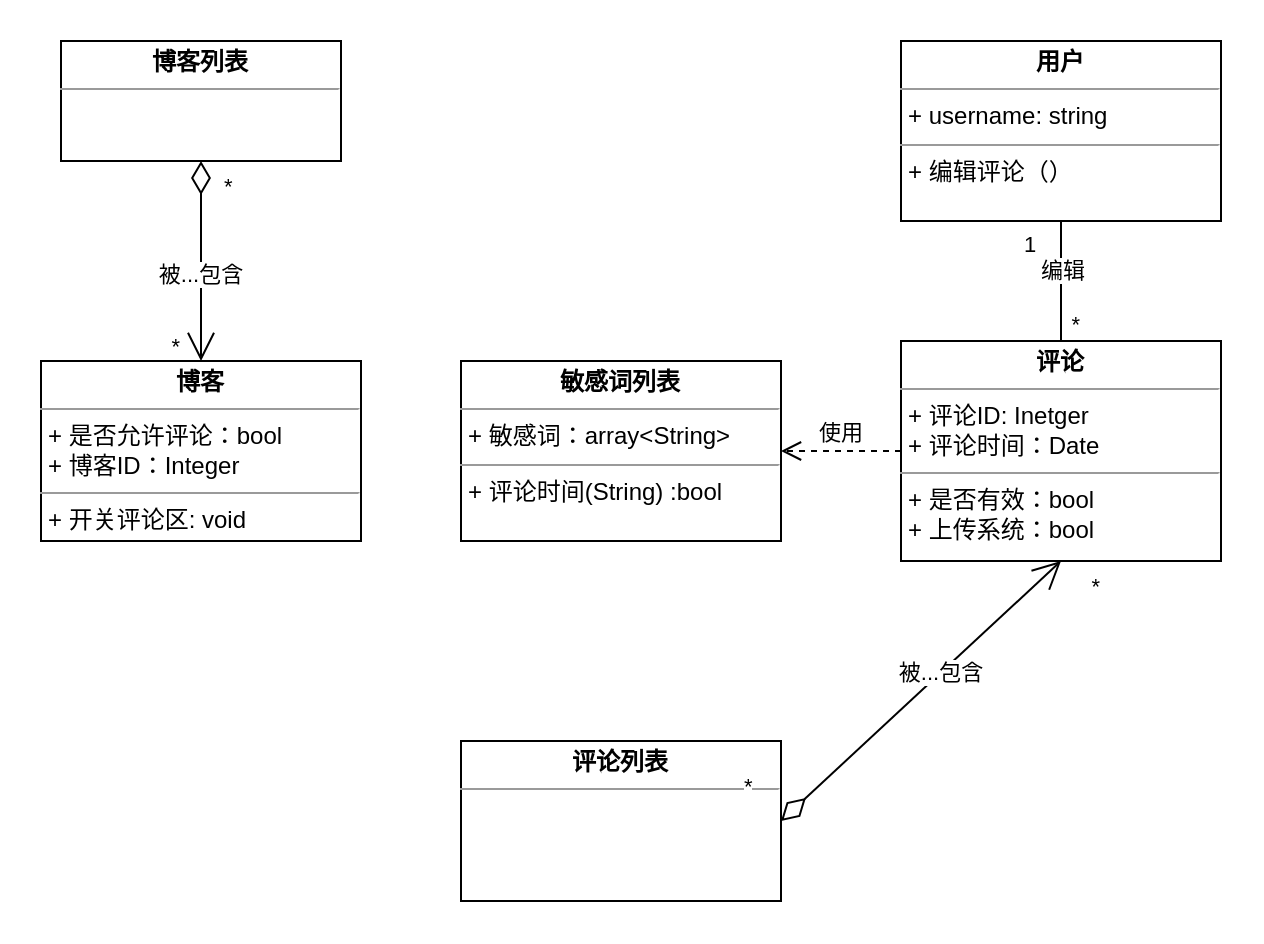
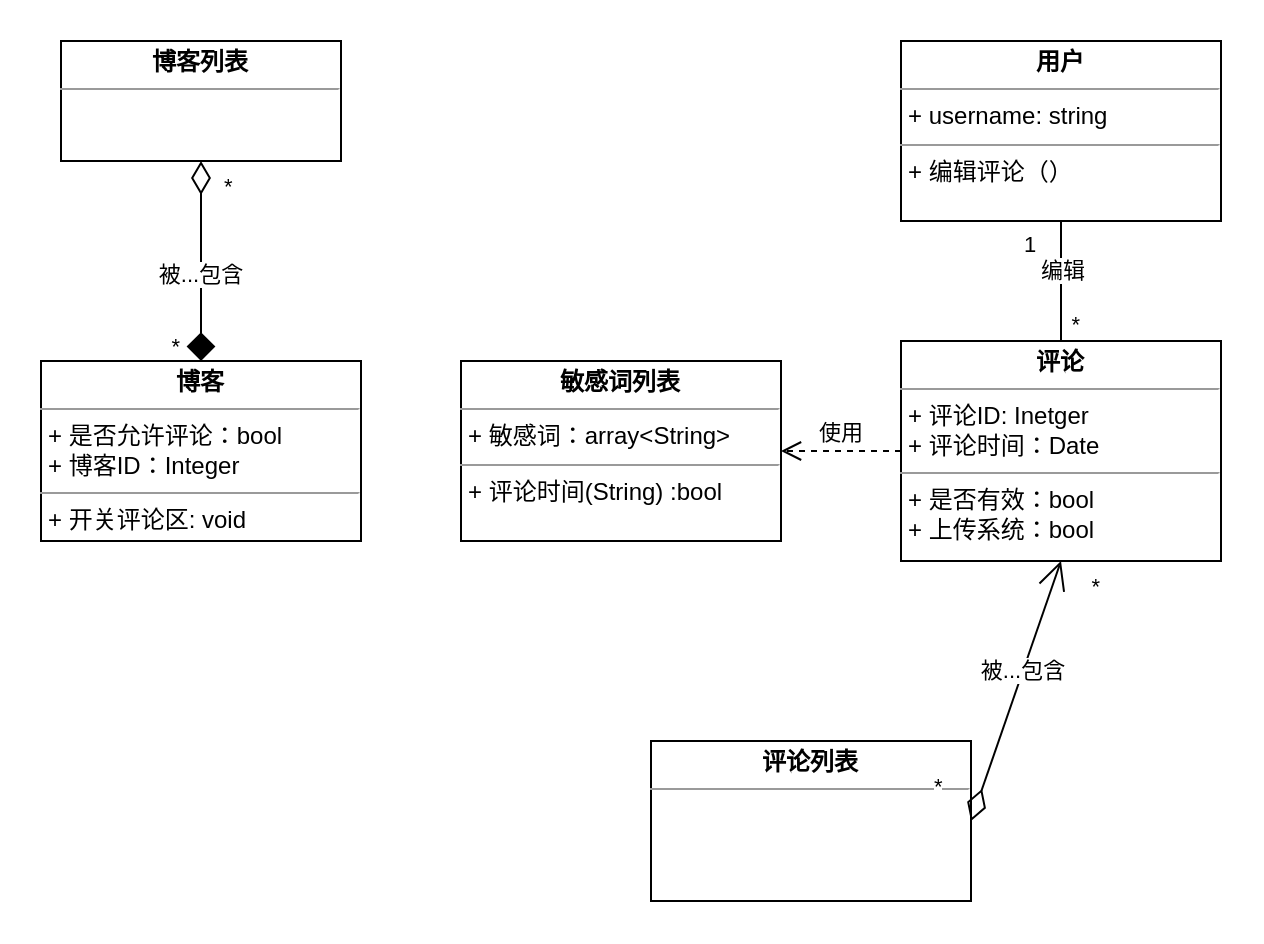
(201, 344) -> (201, 333)
(621, 821) -> (811, 821)
